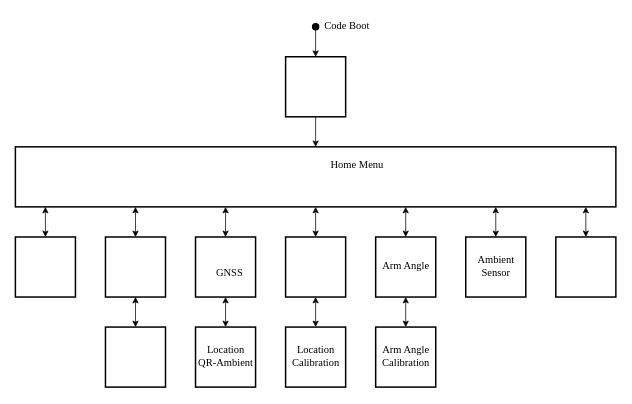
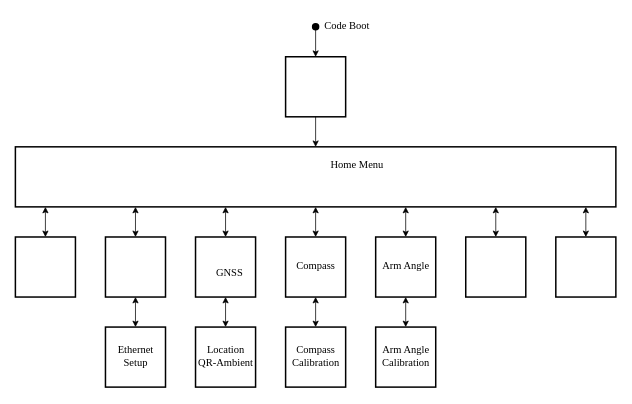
none -> (315, 266)
(495, 266) -> none
none -> (135, 356)
(316, 356) -> (316, 356)
